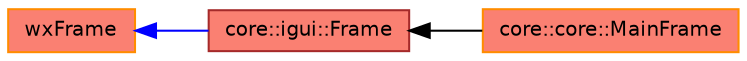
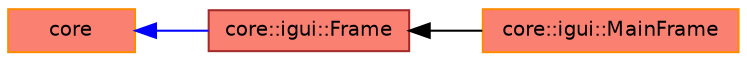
(72, 31) -> (72, 31)
(611, 31) -> (611, 31)
